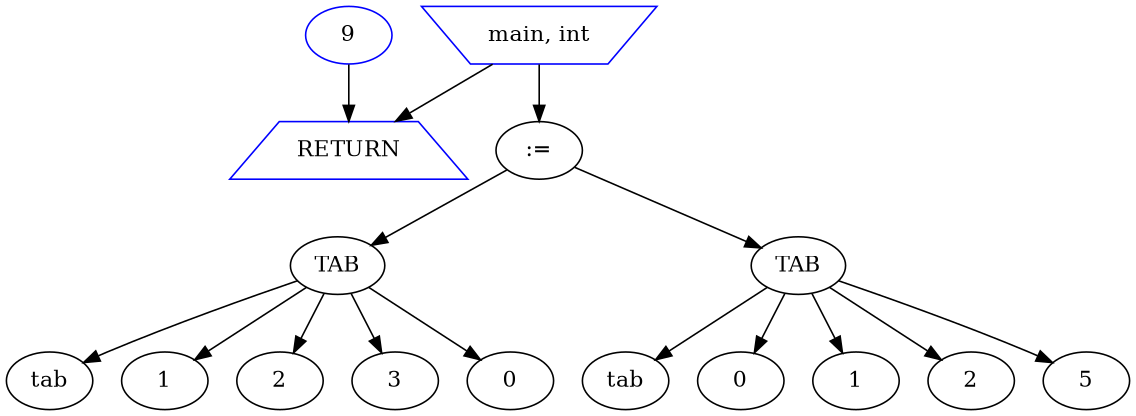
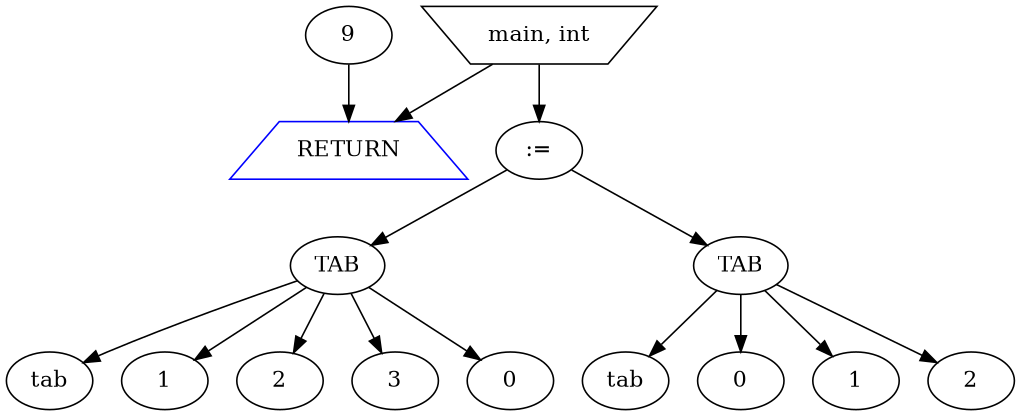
(349, 35) -> (349, 35)
(539, 35) -> (539, 35)
(1086, 381) -> none
